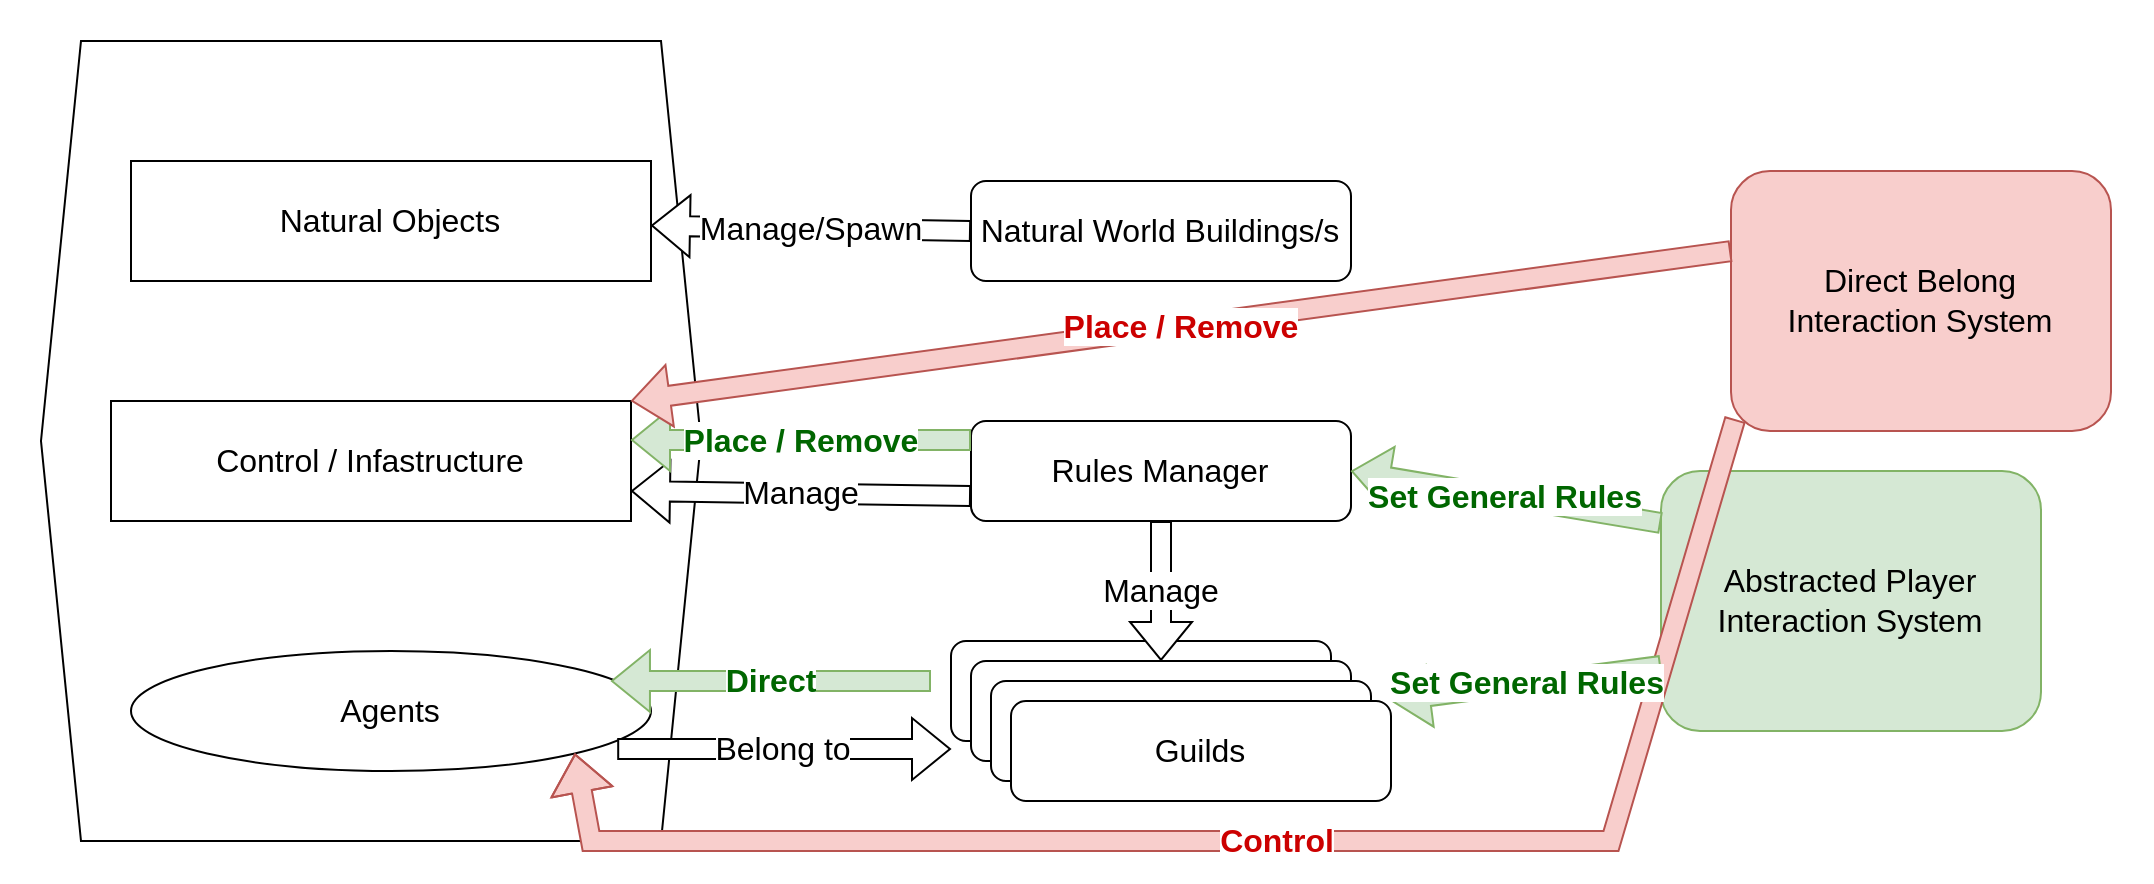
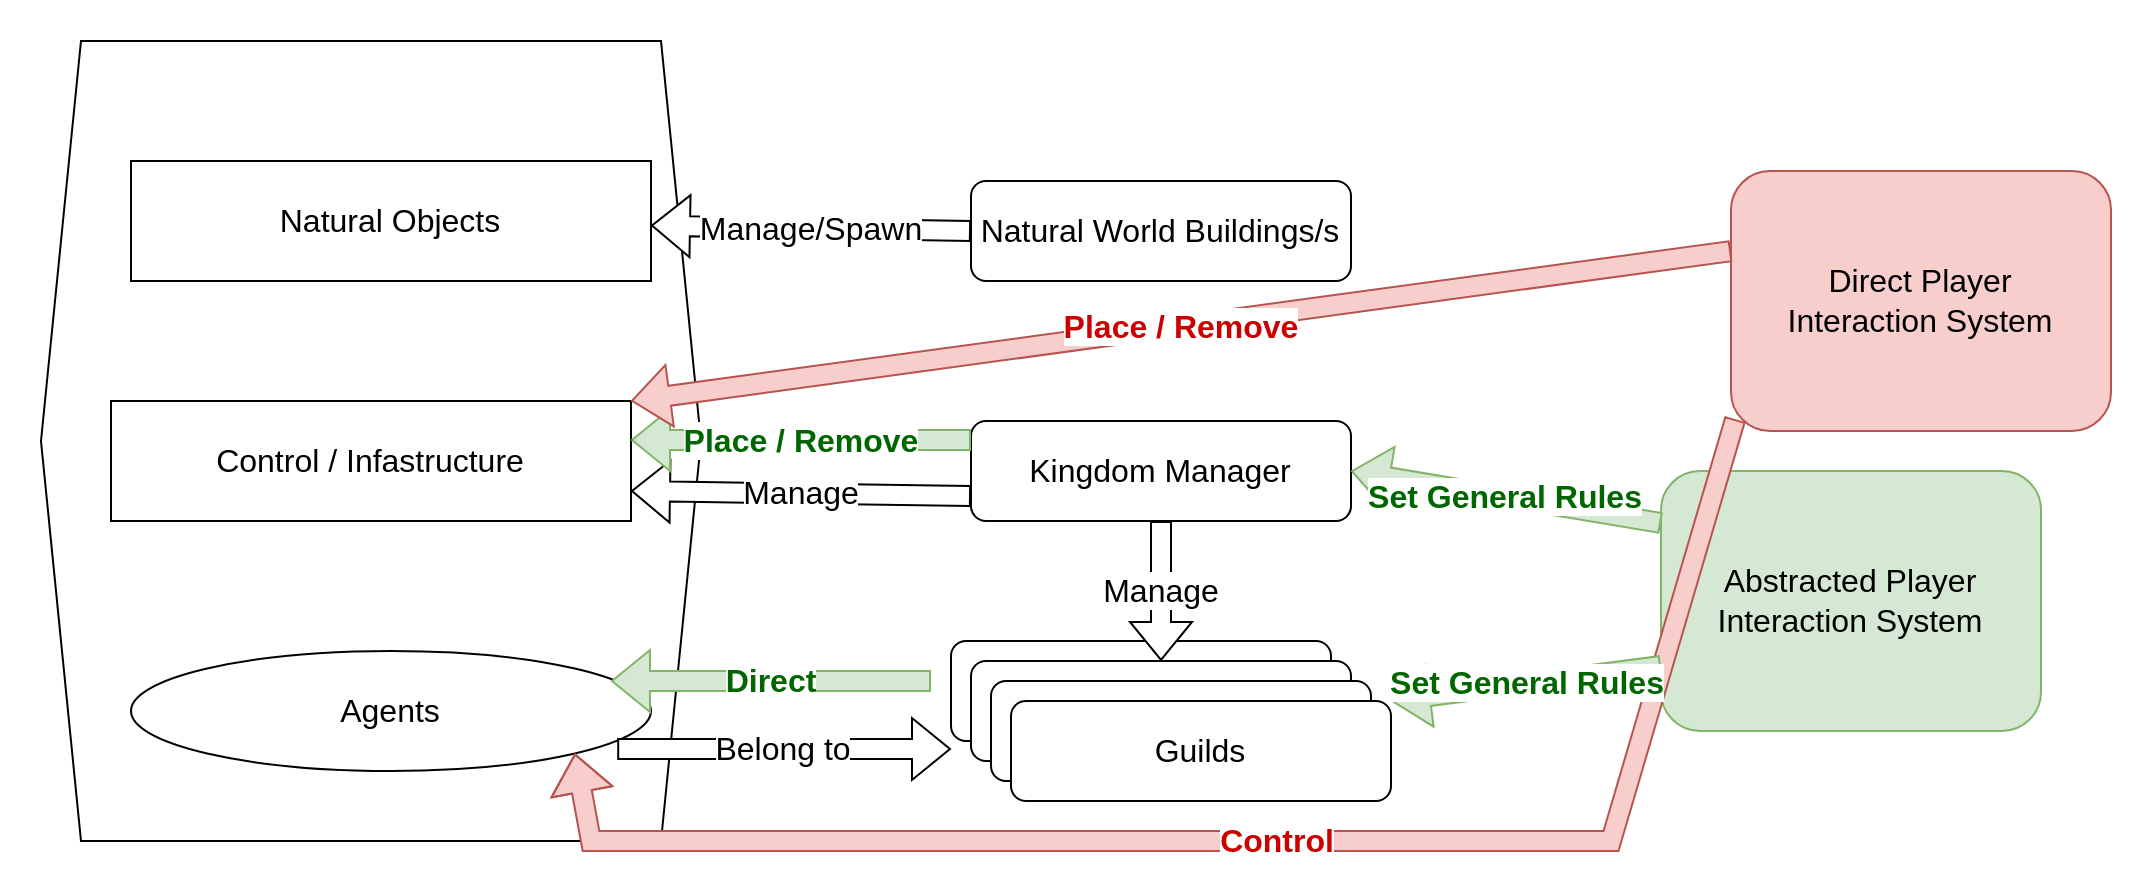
(1921, 301) -> (1921, 301)
(1161, 471) -> (1161, 471)
